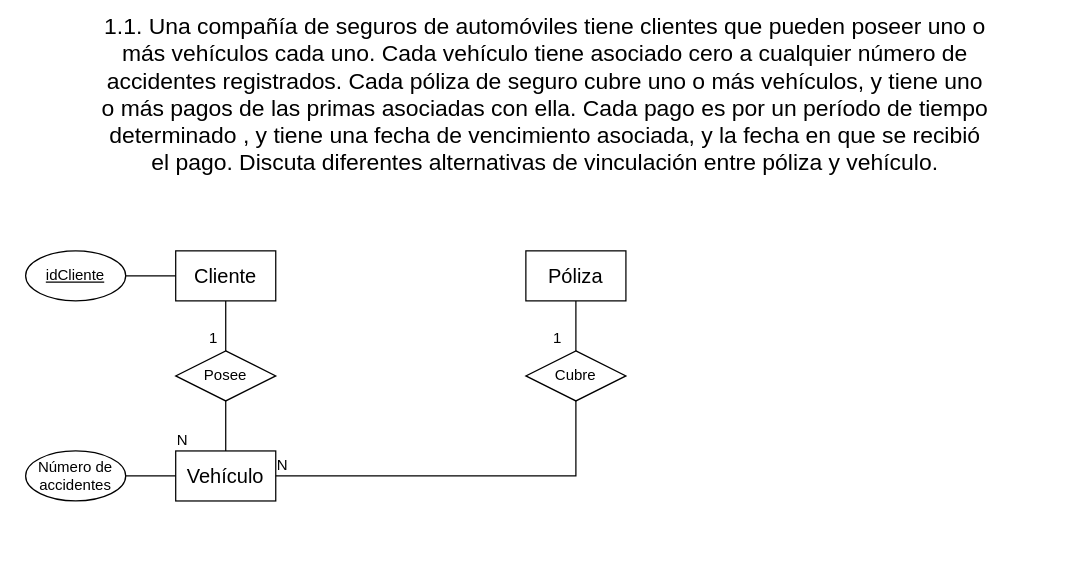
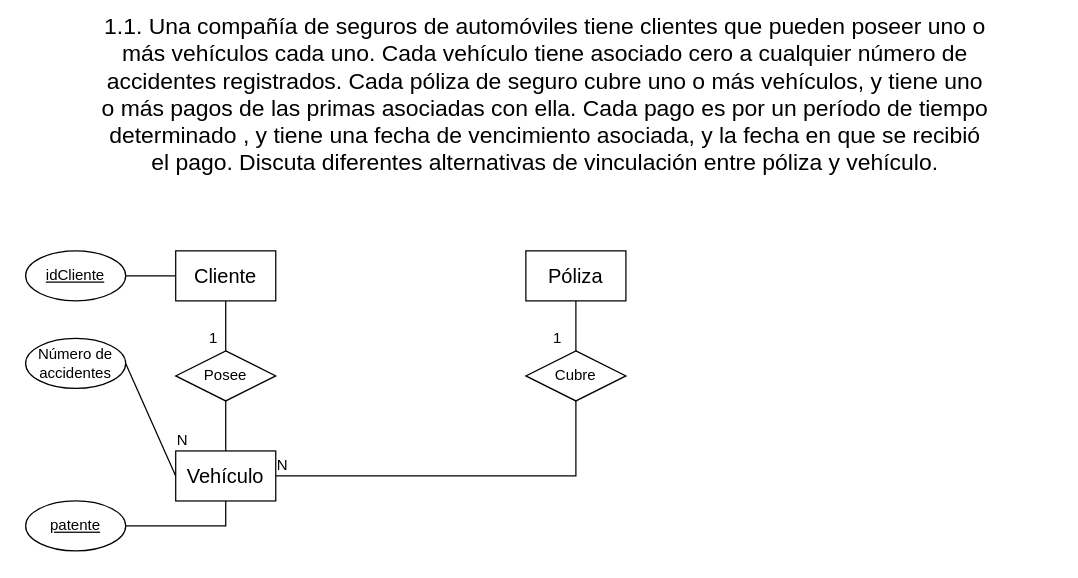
(76, 476) -> (76, 363)
none -> (76, 526)
none -> (188, 526)
